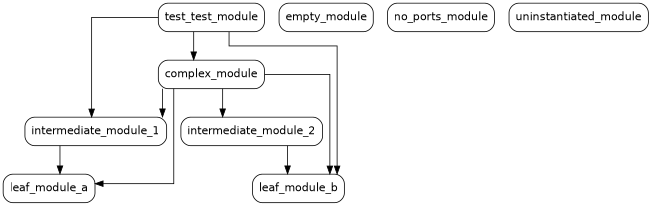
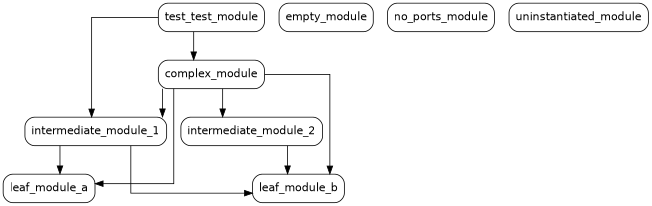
(336, 46) -> (164, 193)
